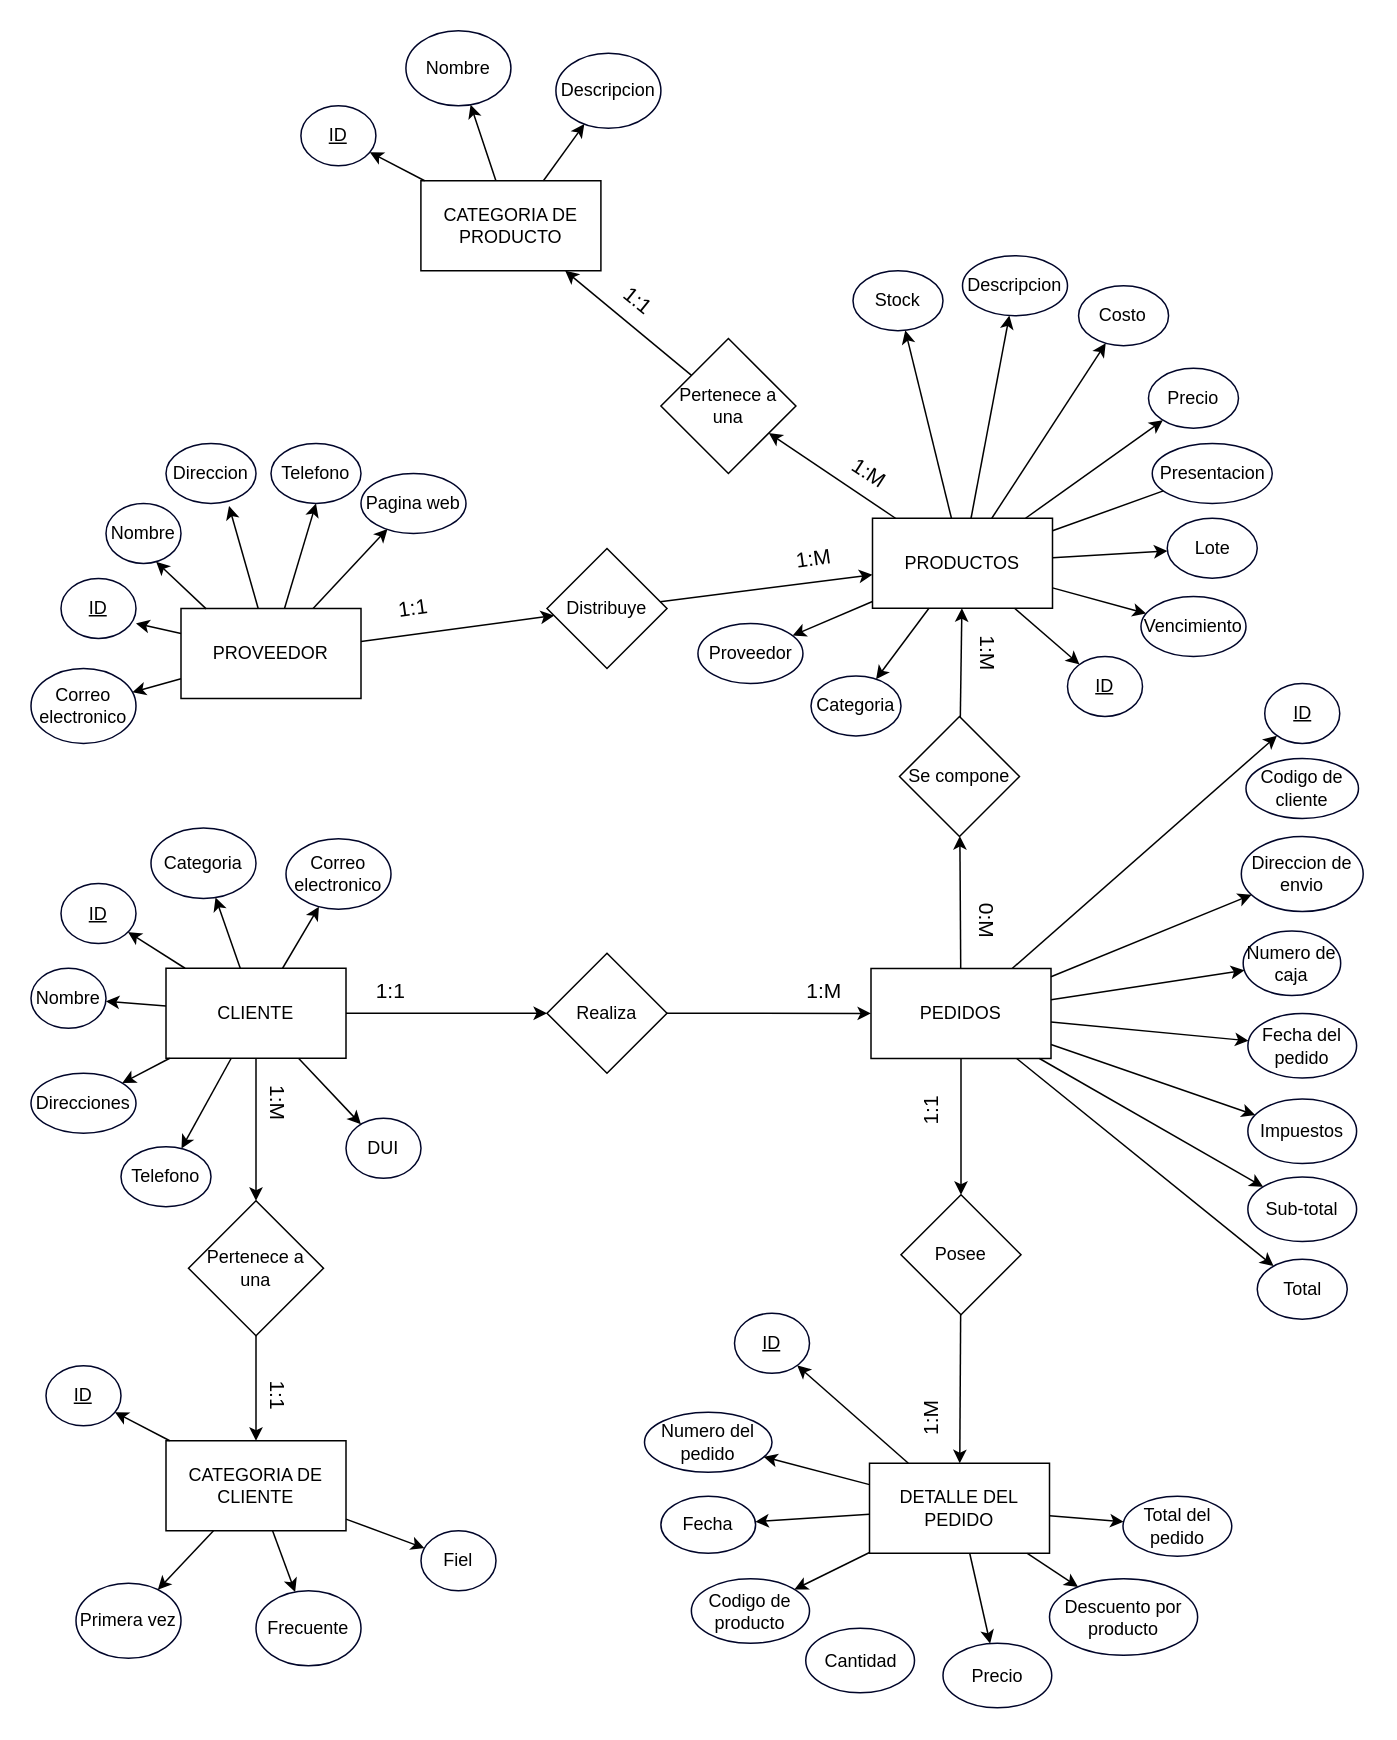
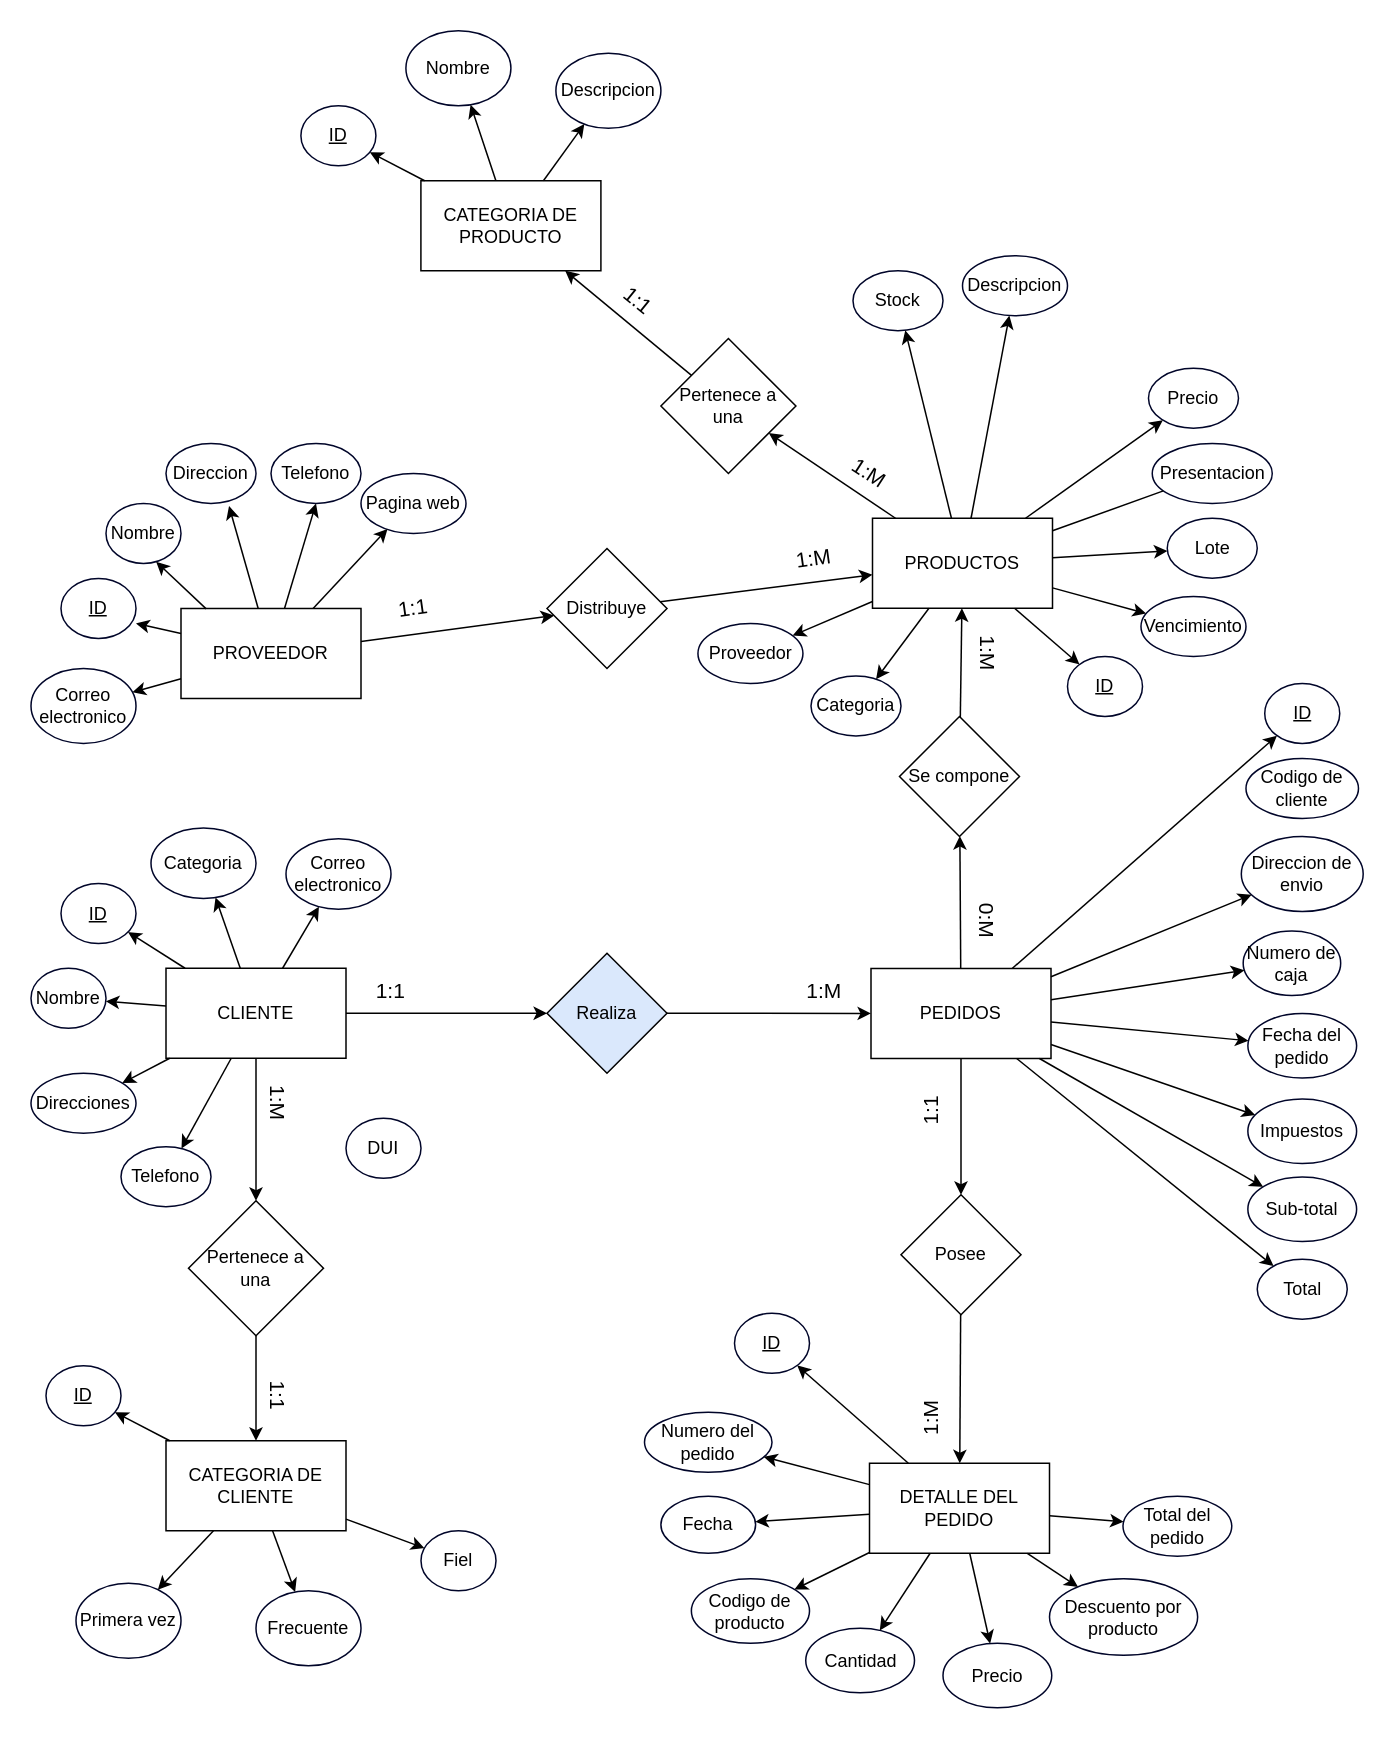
(1123, 316) -> none
(1046, 435) -> none
(607, 1013) -> (607, 1013)
(326, 1087) -> none
none -> (907, 1588)
